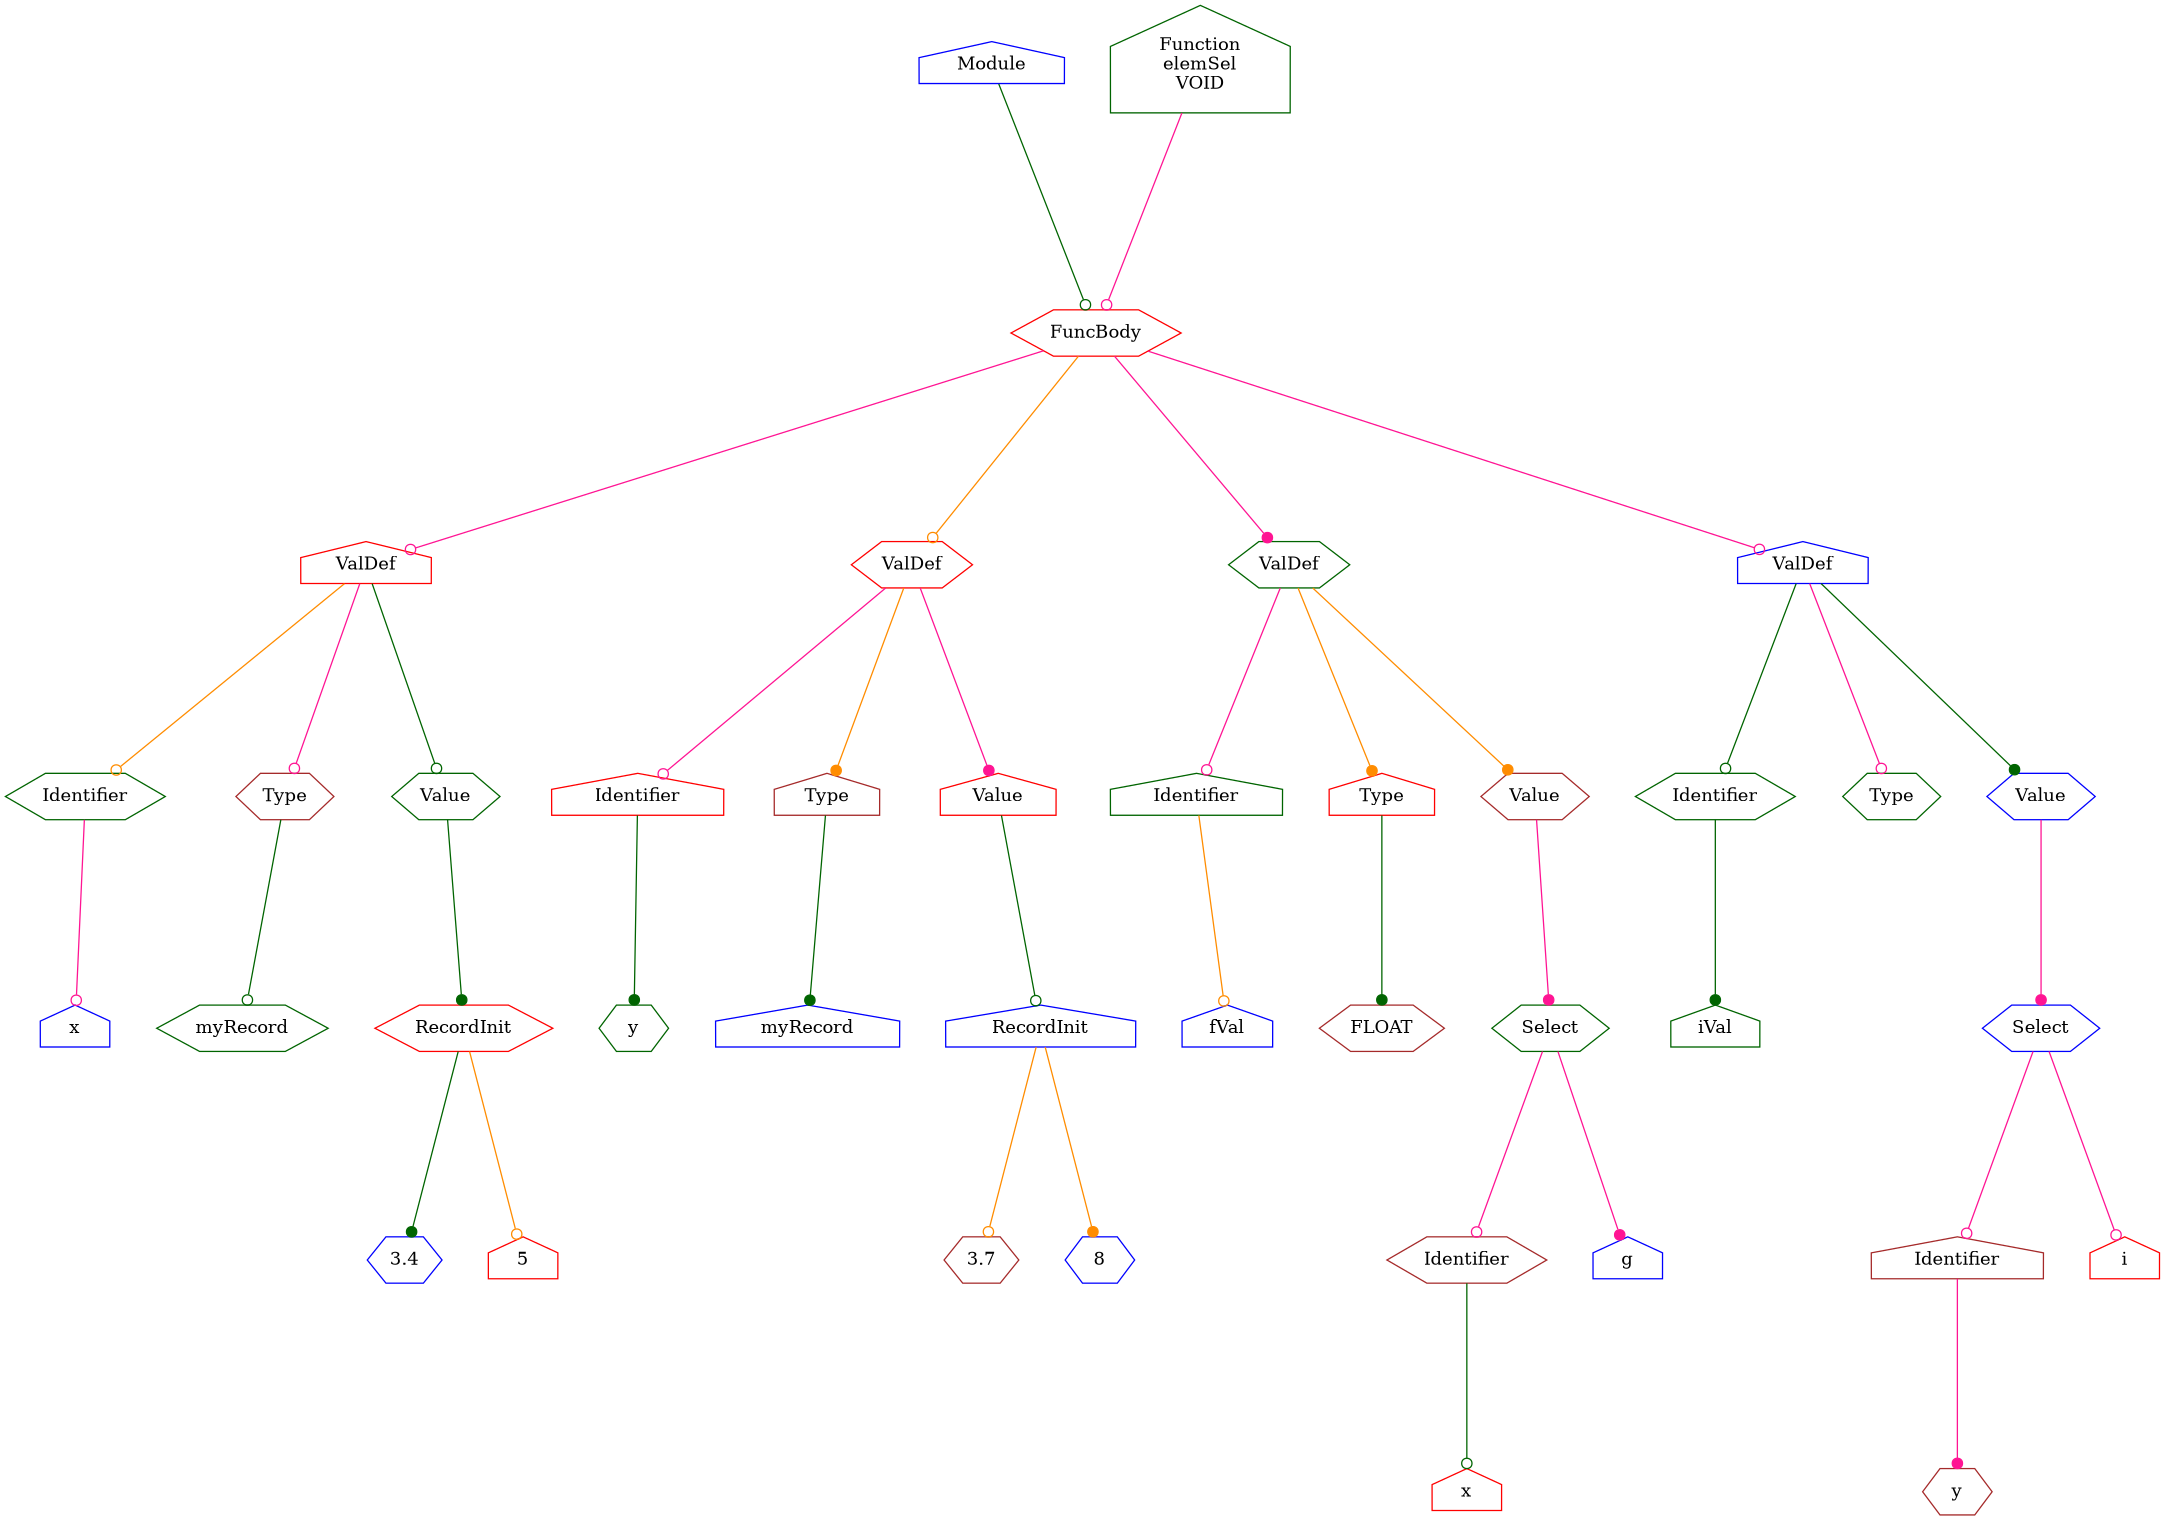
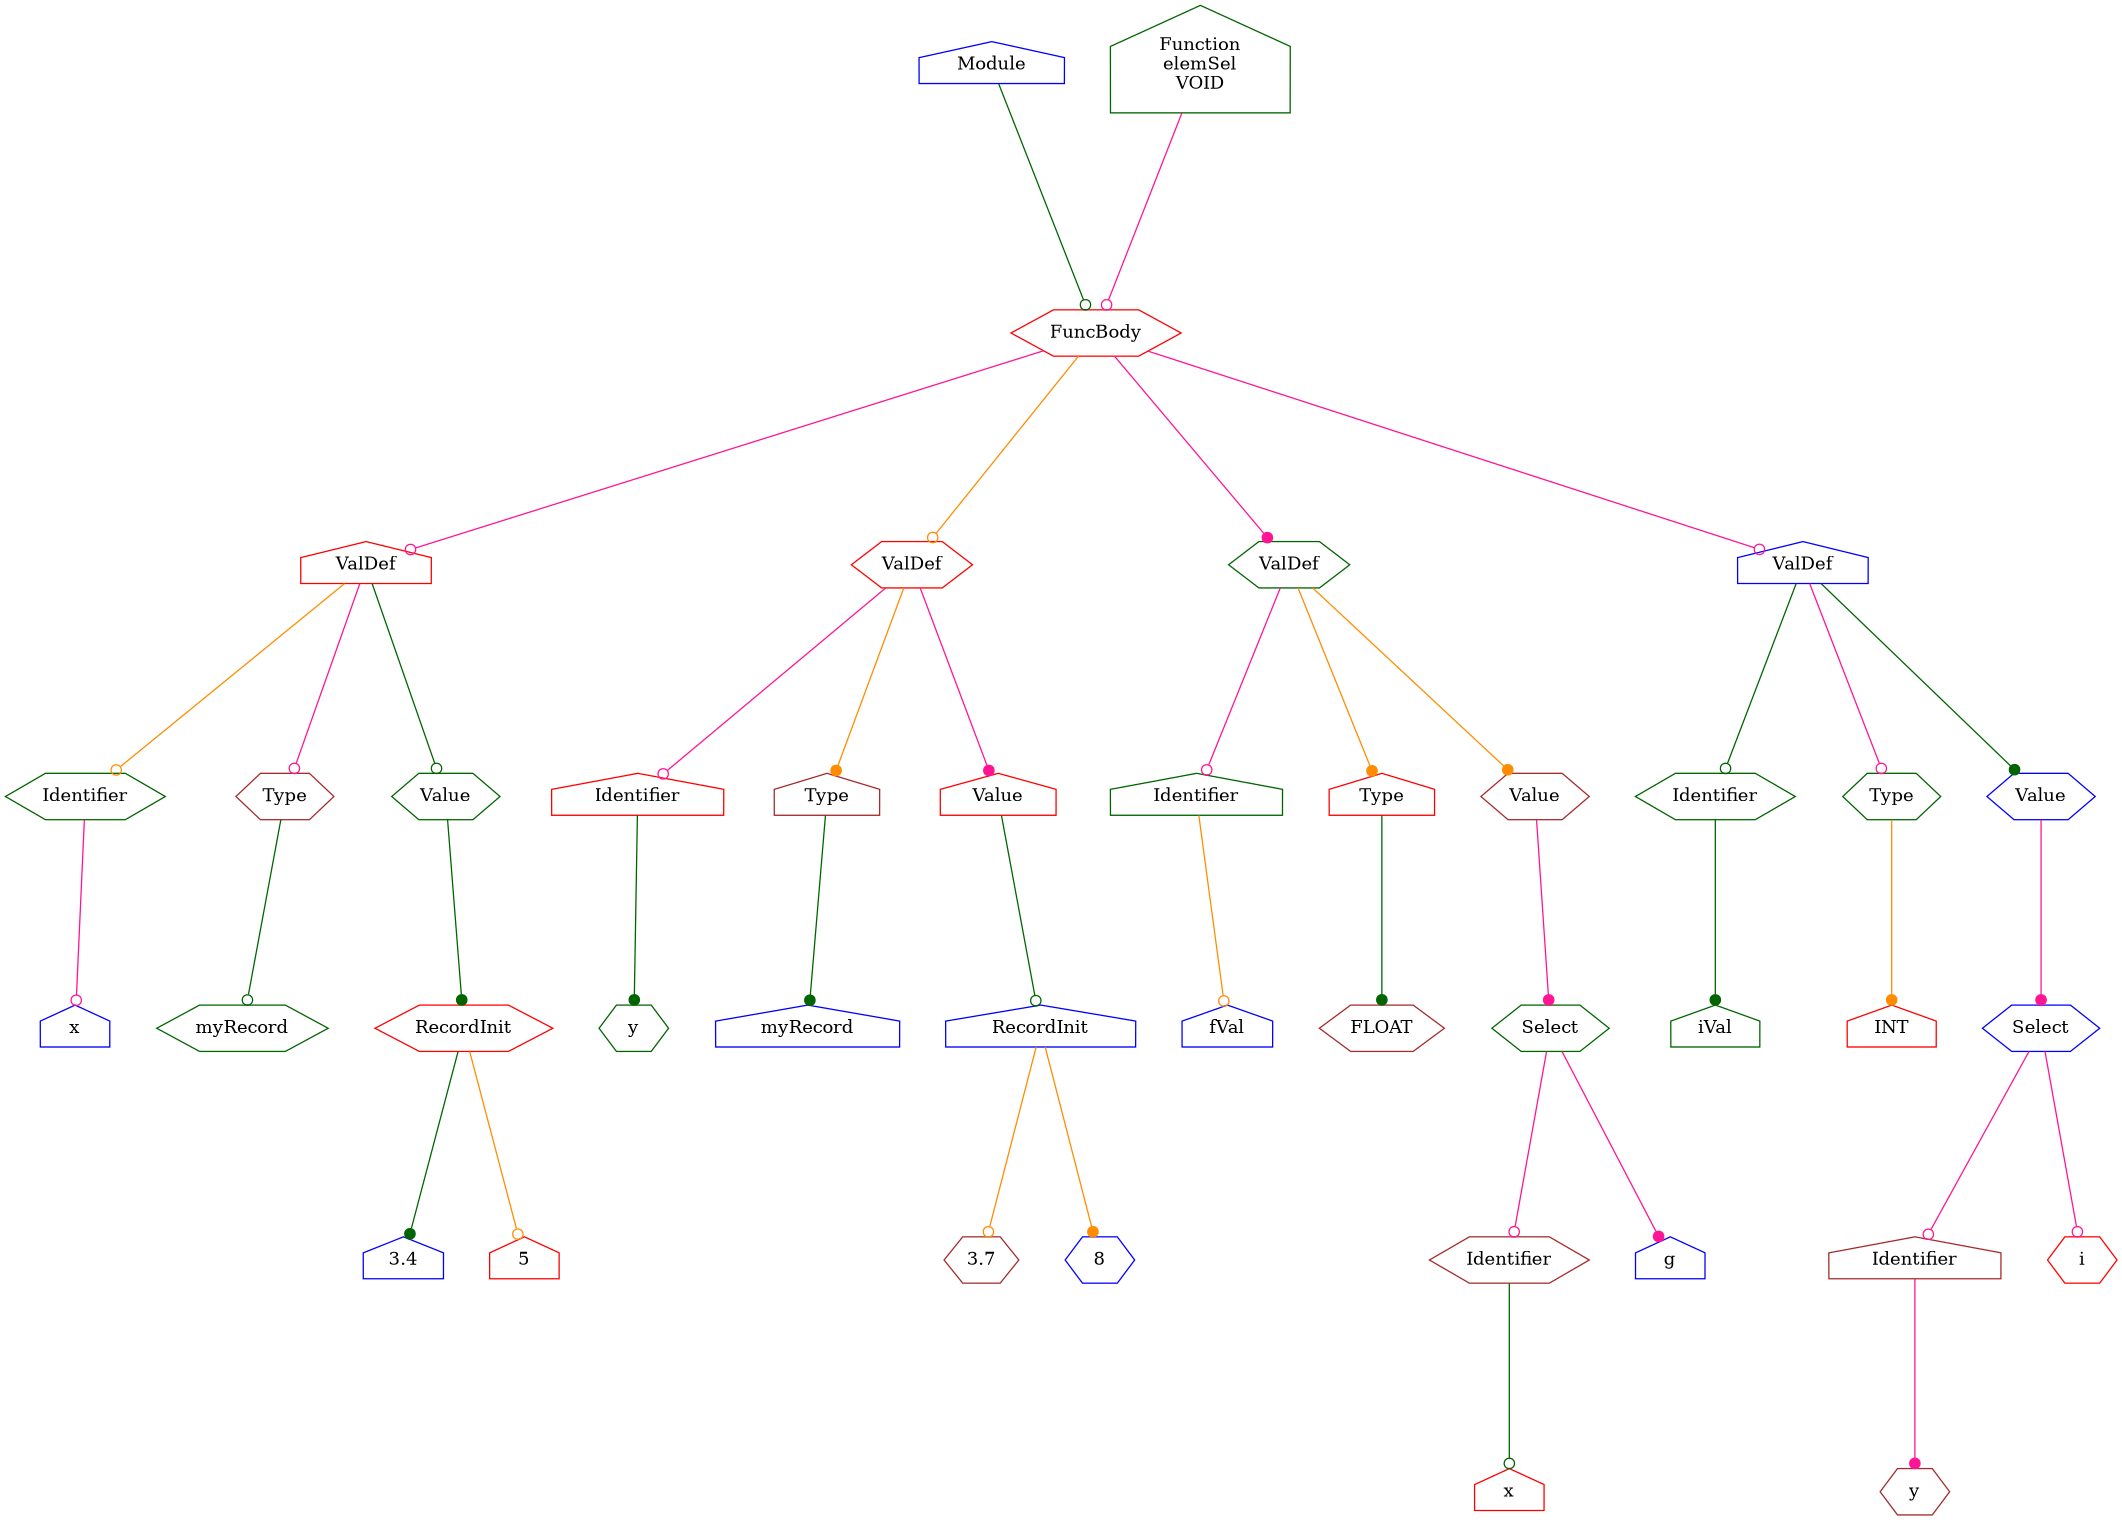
none -> (1892, 1028)
(405, 1260) -> (403, 1260)
(2125, 1260) -> (2082, 1260)
